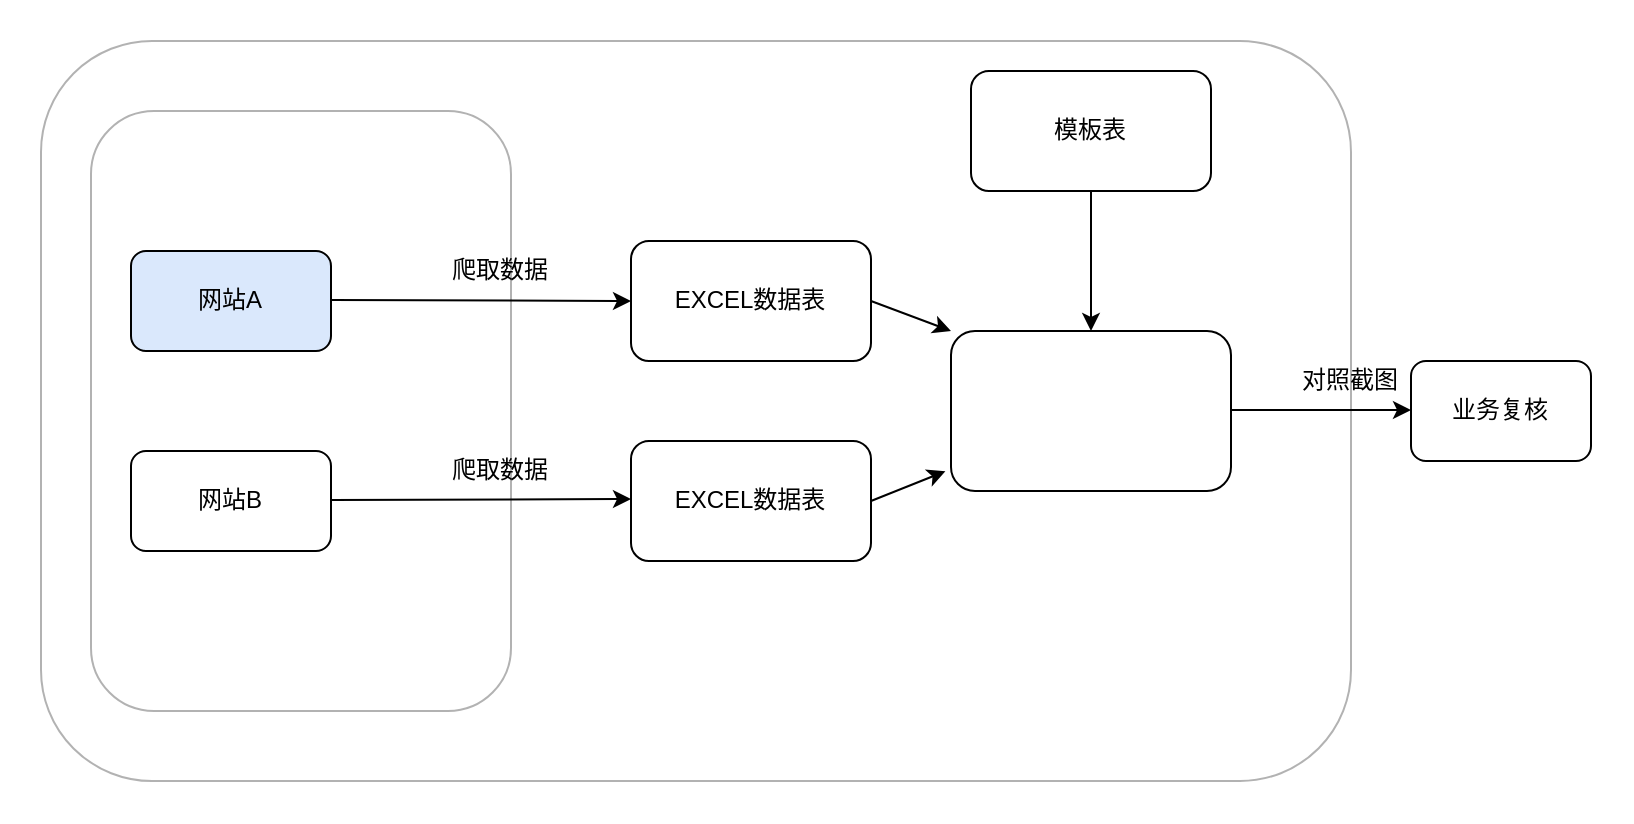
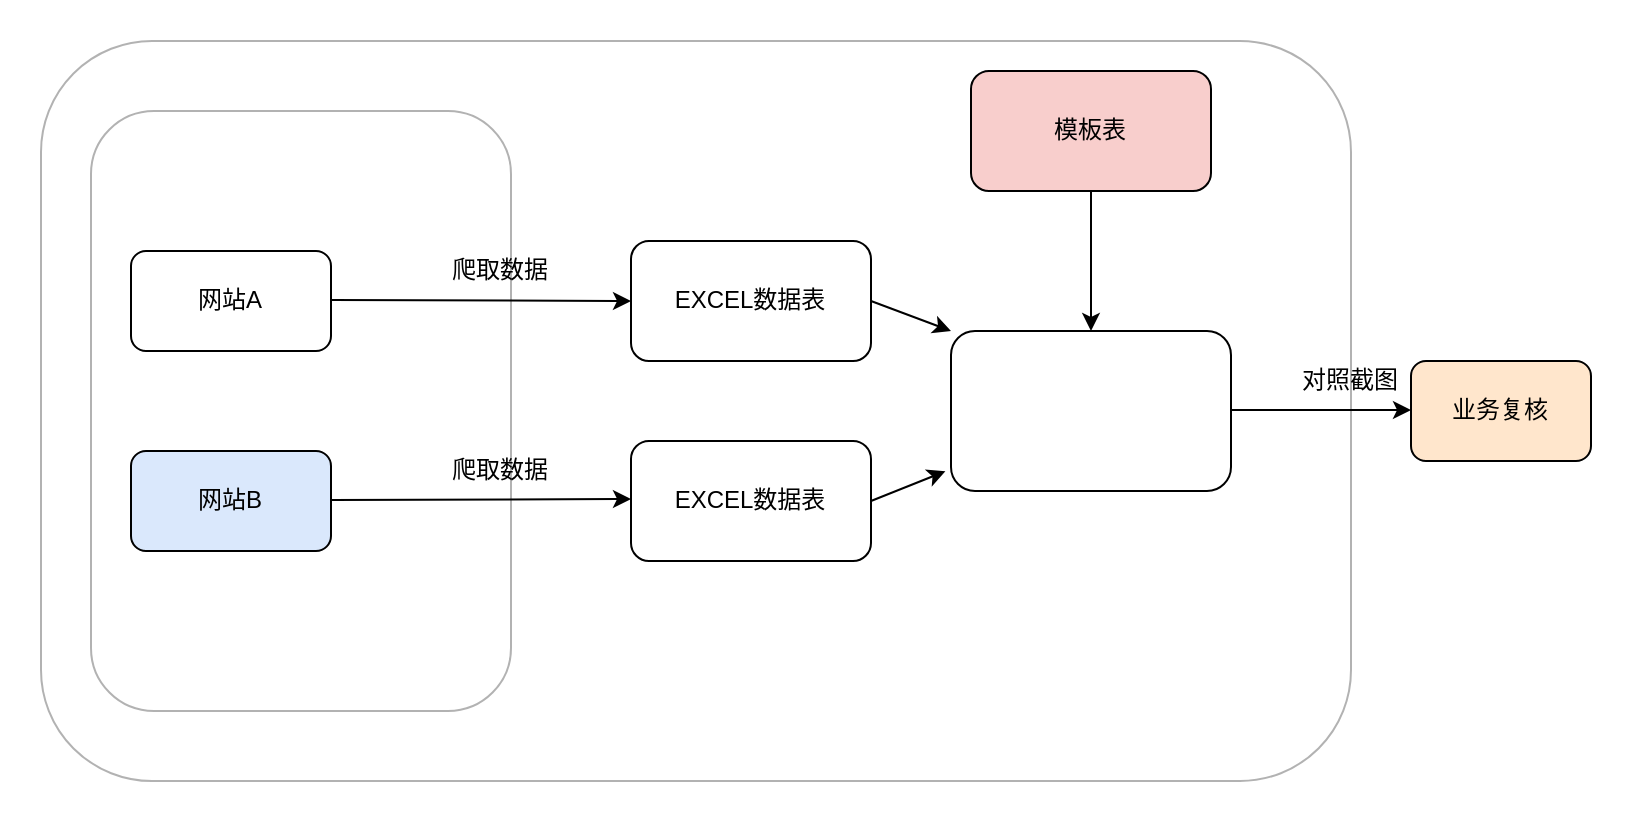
(1091, 131) -> (1091, 131)
(231, 301) -> (231, 301)
(1501, 411) -> (1501, 411)
(231, 501) -> (231, 501)
